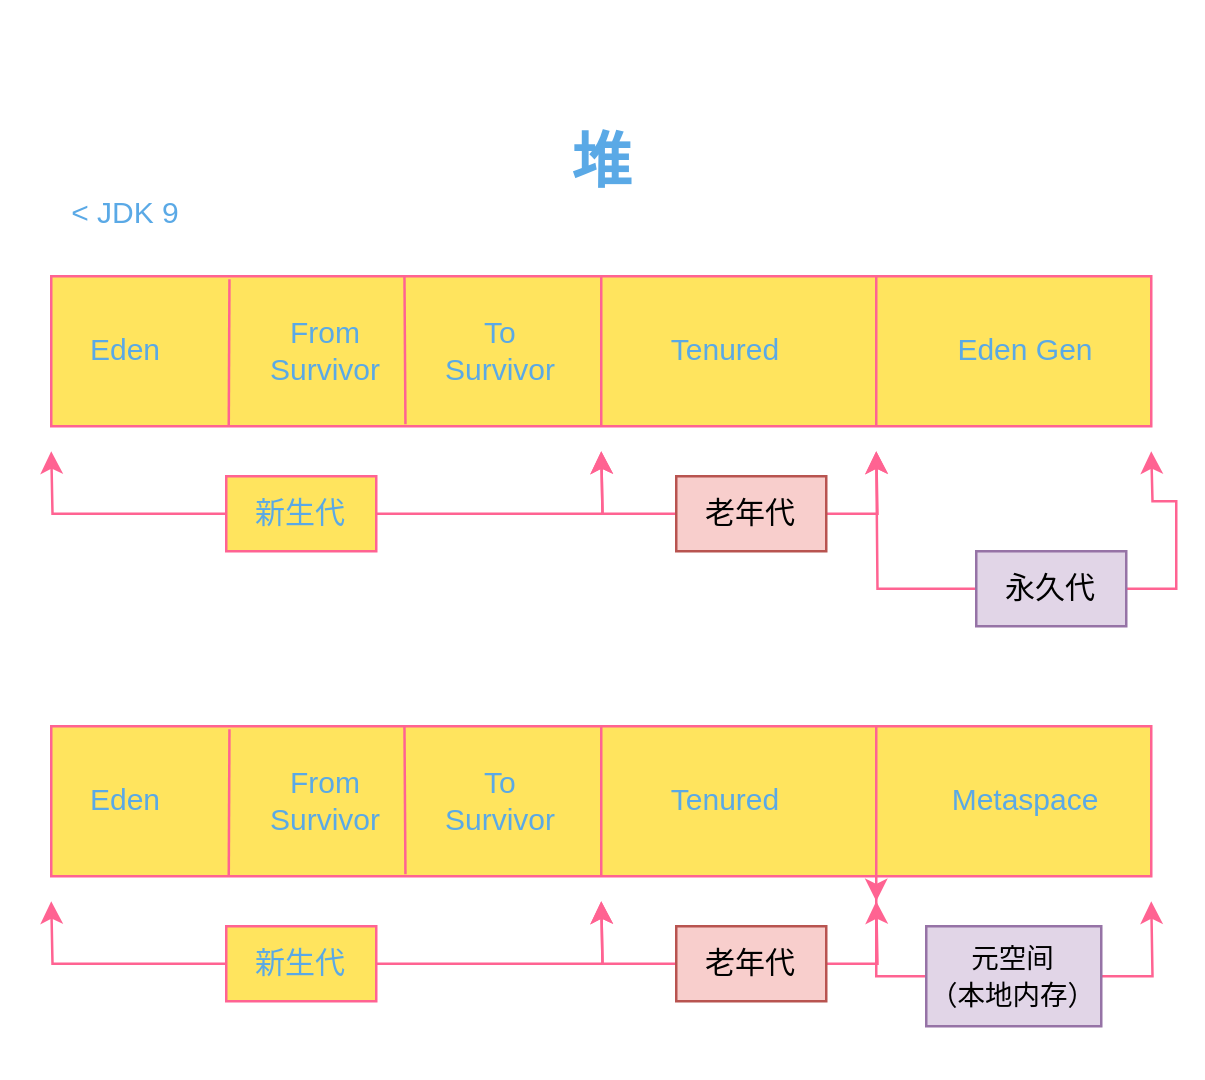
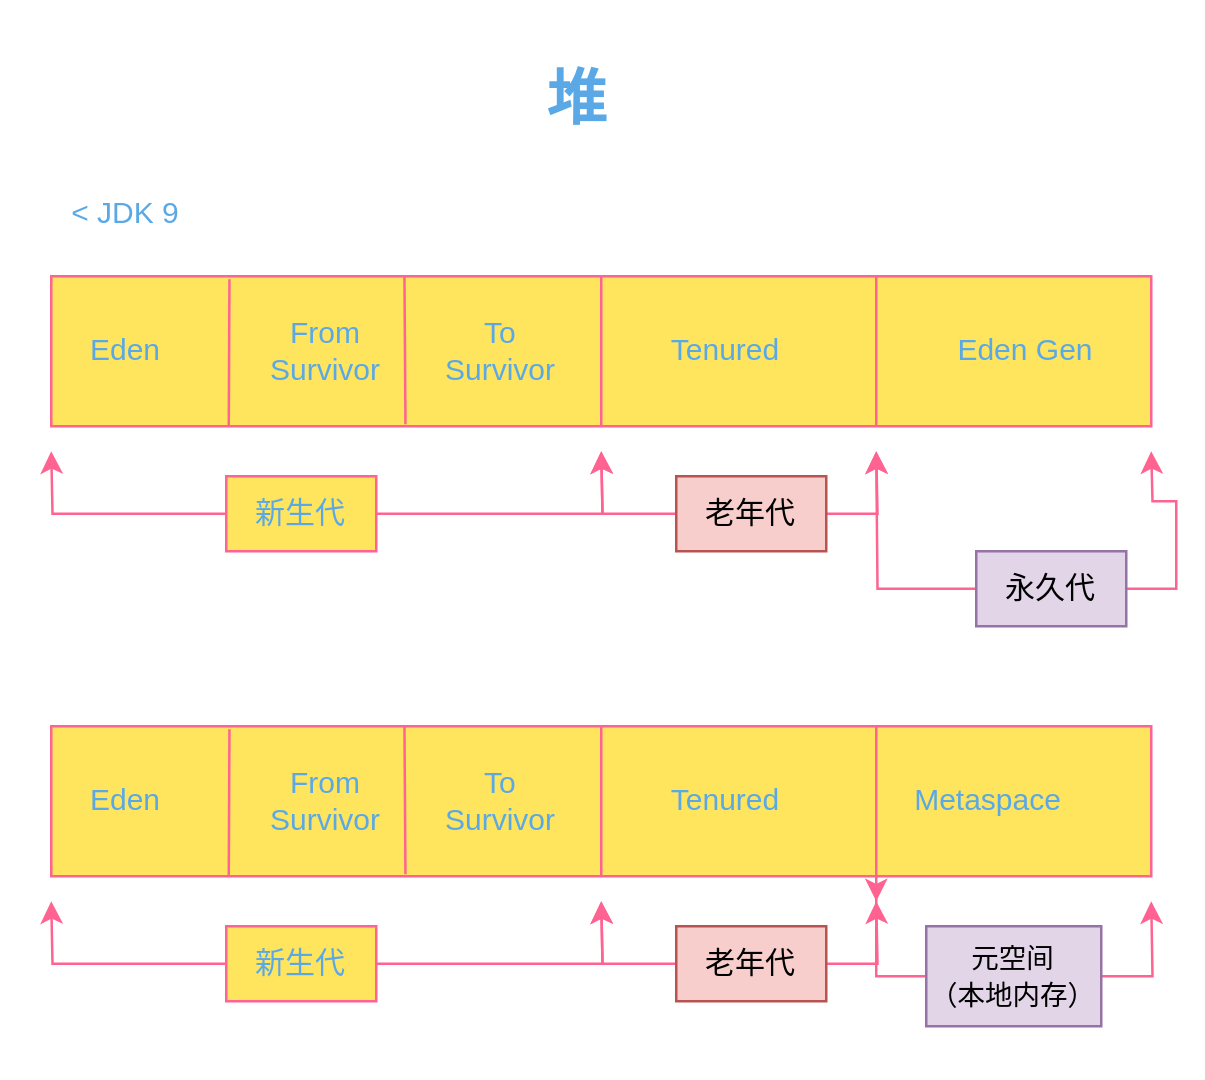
(601, 164) -> (576, 101)
(1026, 801) -> (989, 801)
